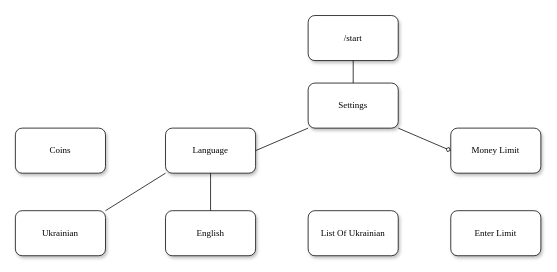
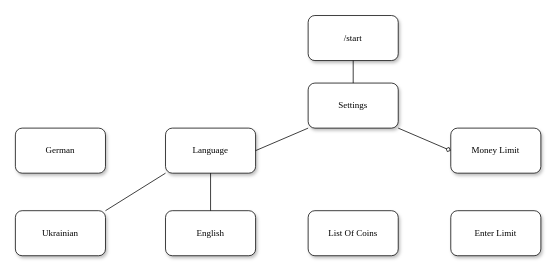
(60, 150) -> (60, 150)
(353, 233) -> (353, 233)
